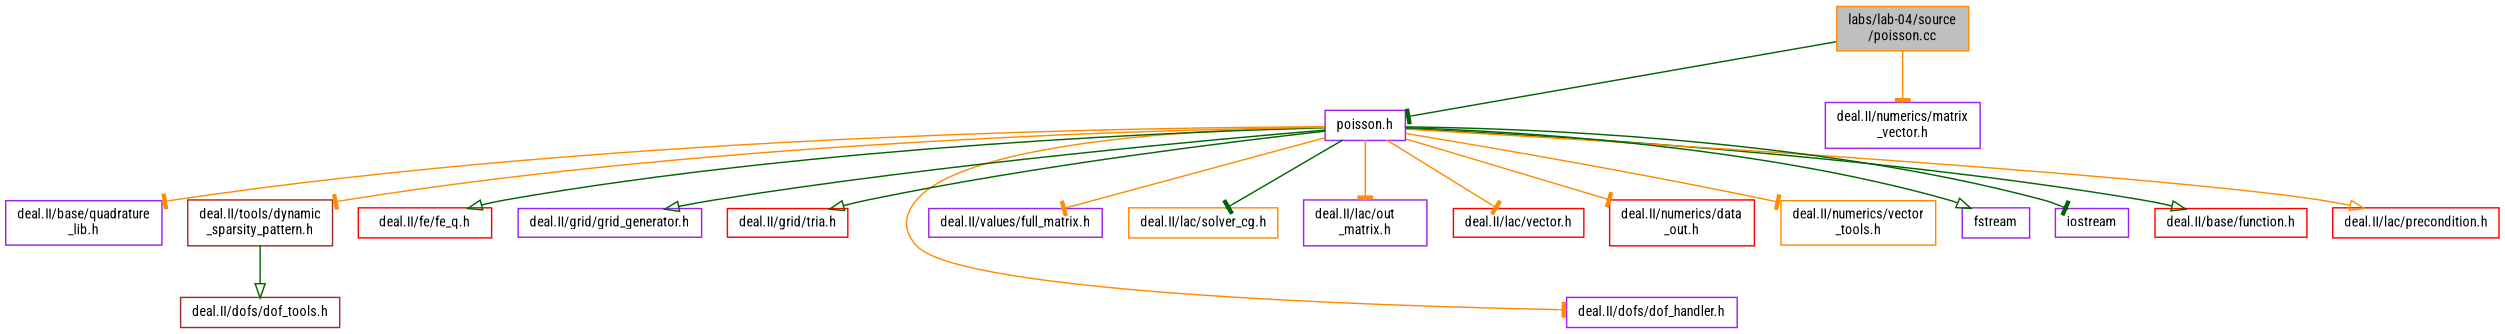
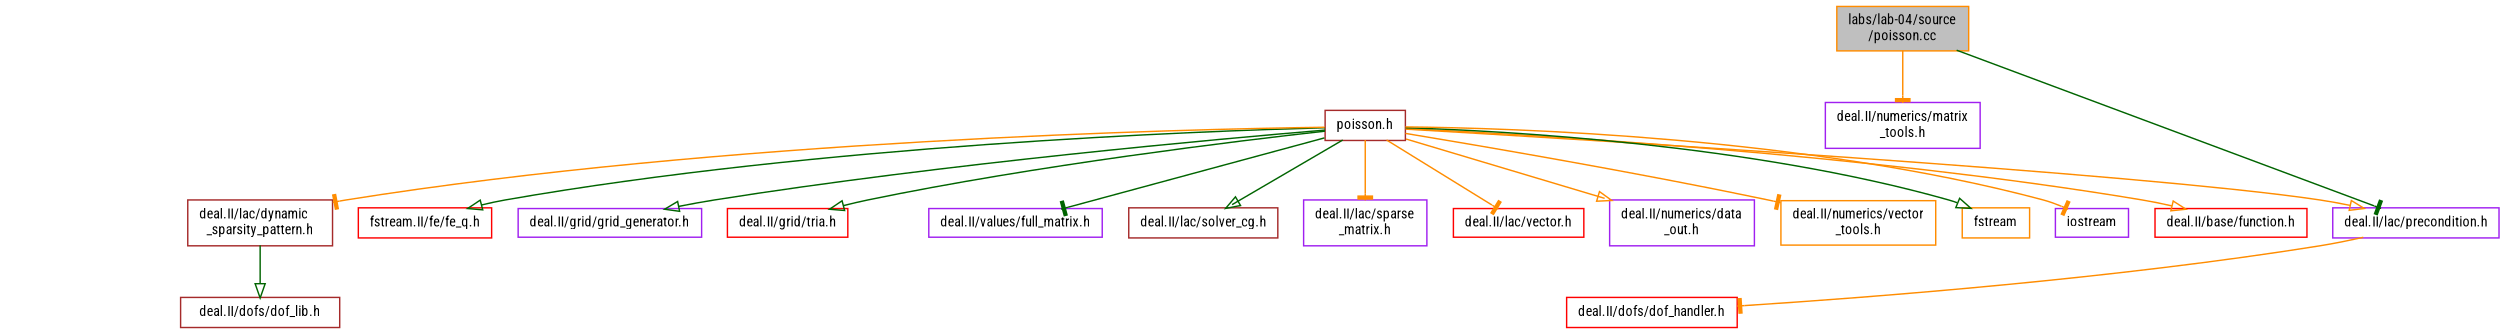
(1624, 79) -> (2165, 128)
(1365, 125) -> (1365, 125)
(1903, 125) -> (1903, 125)
(1736, 146) -> (1736, 146)
(1790, 156) -> (1790, 156)
(1505, 169) -> (1505, 169)
(1287, 172) -> (1287, 172)
(1196, 173) -> (1196, 173)
(84, 223) -> none
(260, 223) -> (260, 223)
(425, 223) -> (425, 223)
(1203, 223) -> (1203, 223)
(1365, 223) -> (1365, 223)
(1682, 223) -> (1682, 223)
(1996, 223) -> (1996, 223)
(2416, 223) -> (2416, 223)
(1000, 273) -> (2055, 280)
(260, 312) -> (260, 312)
(1652, 312) -> (1652, 312)
